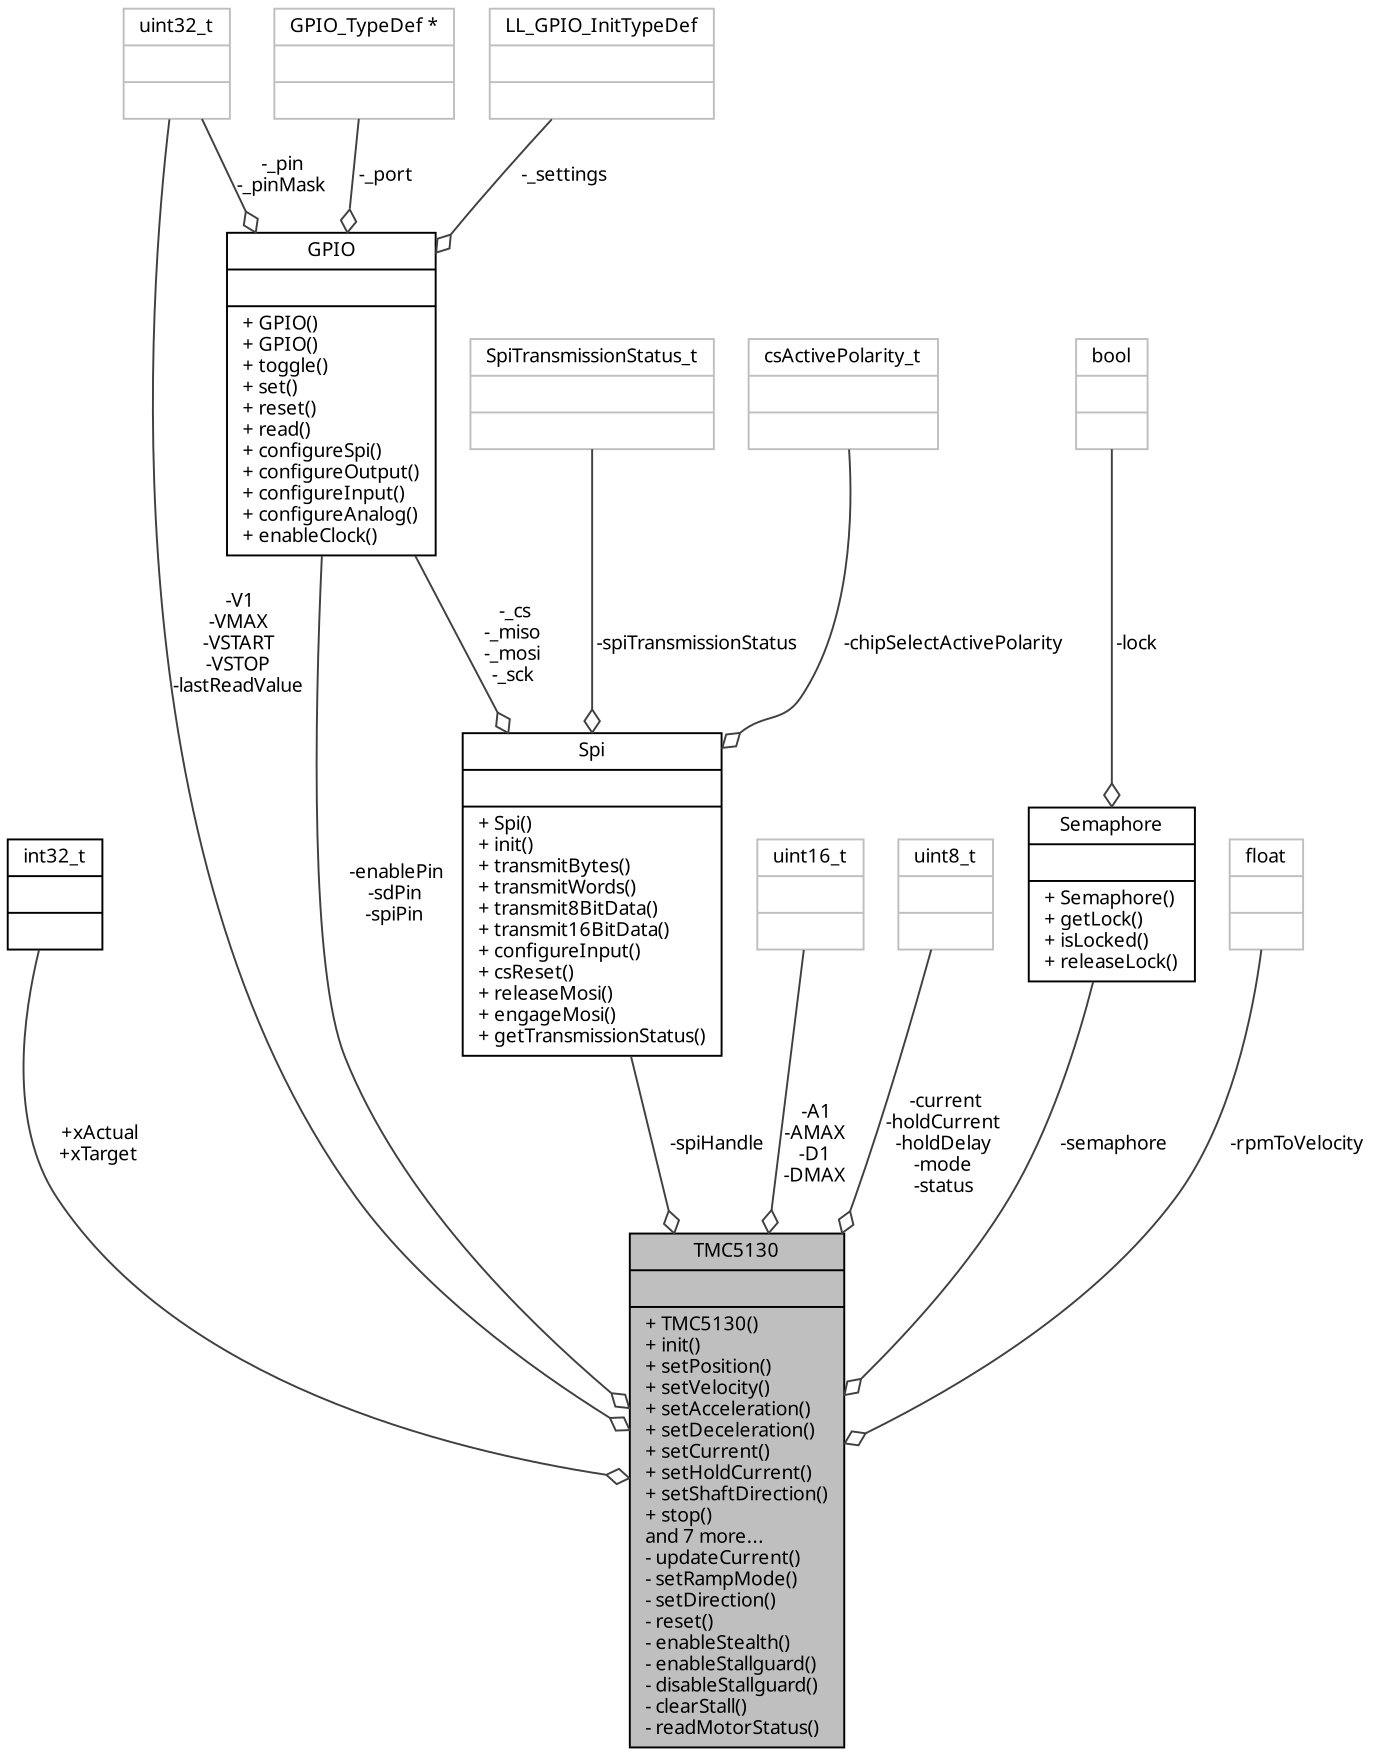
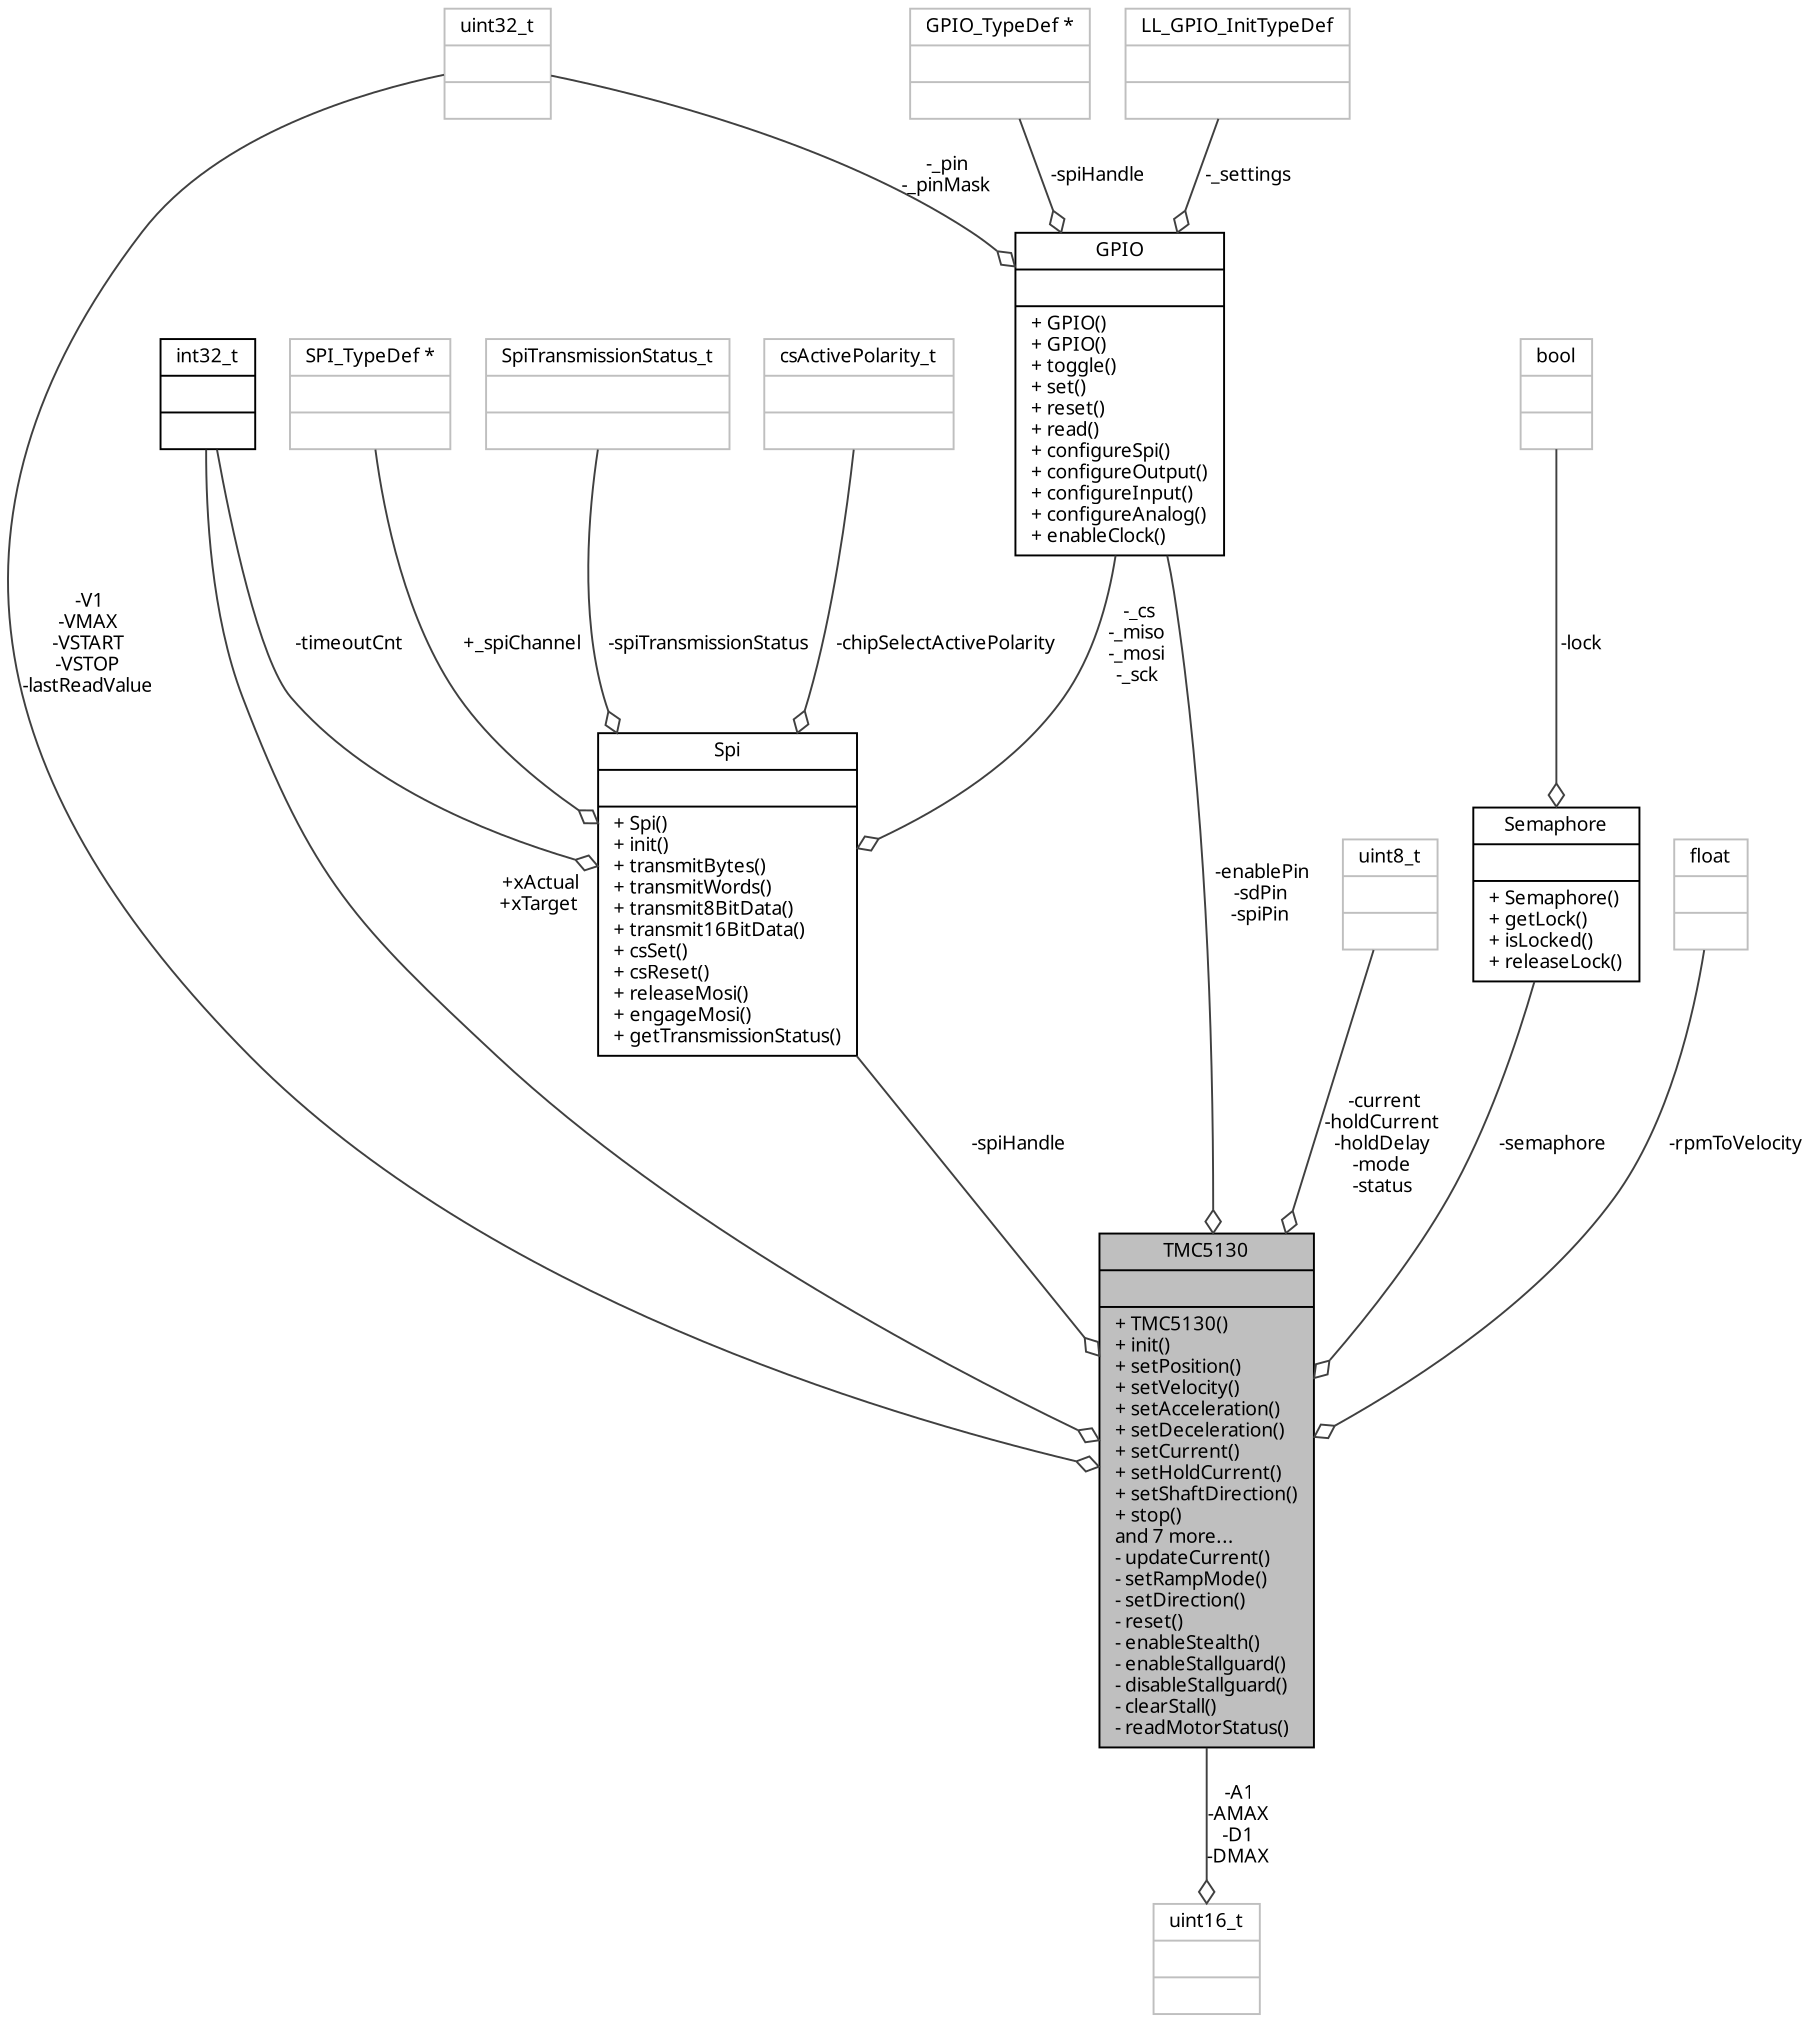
(384, 176) -> (1097, 176)
none -> (370, 394)
none -> (316, 723)
(560, 951) -> (651, 951)
(788, 1080) -> (1207, 1814)
